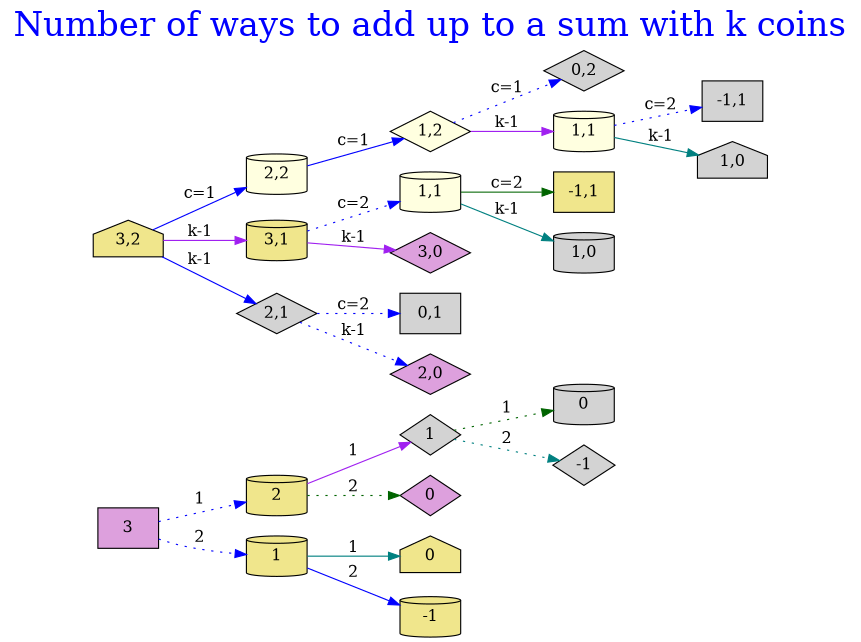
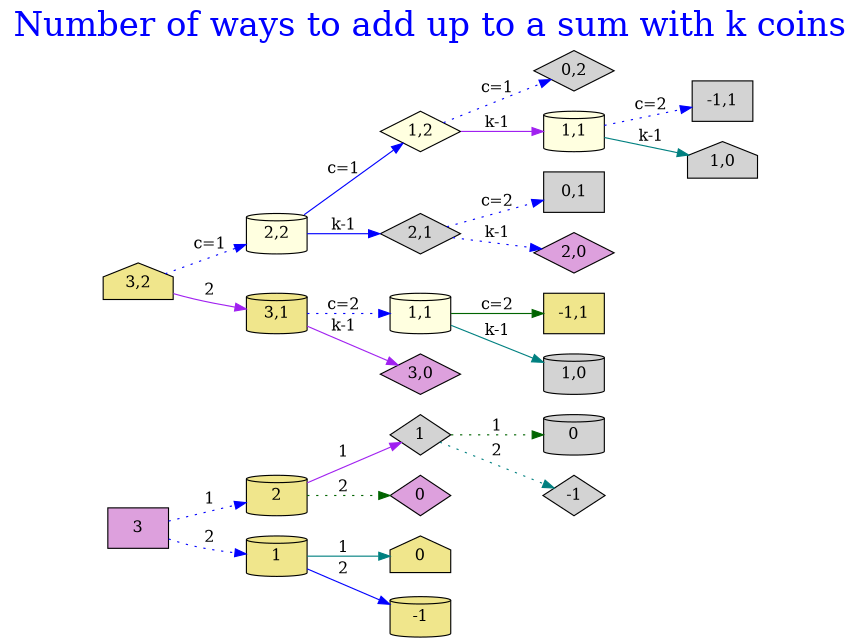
(194, 211) -> (200, 261)
(200, 232) -> (210, 290)
(204, 278) -> (338, 234)
